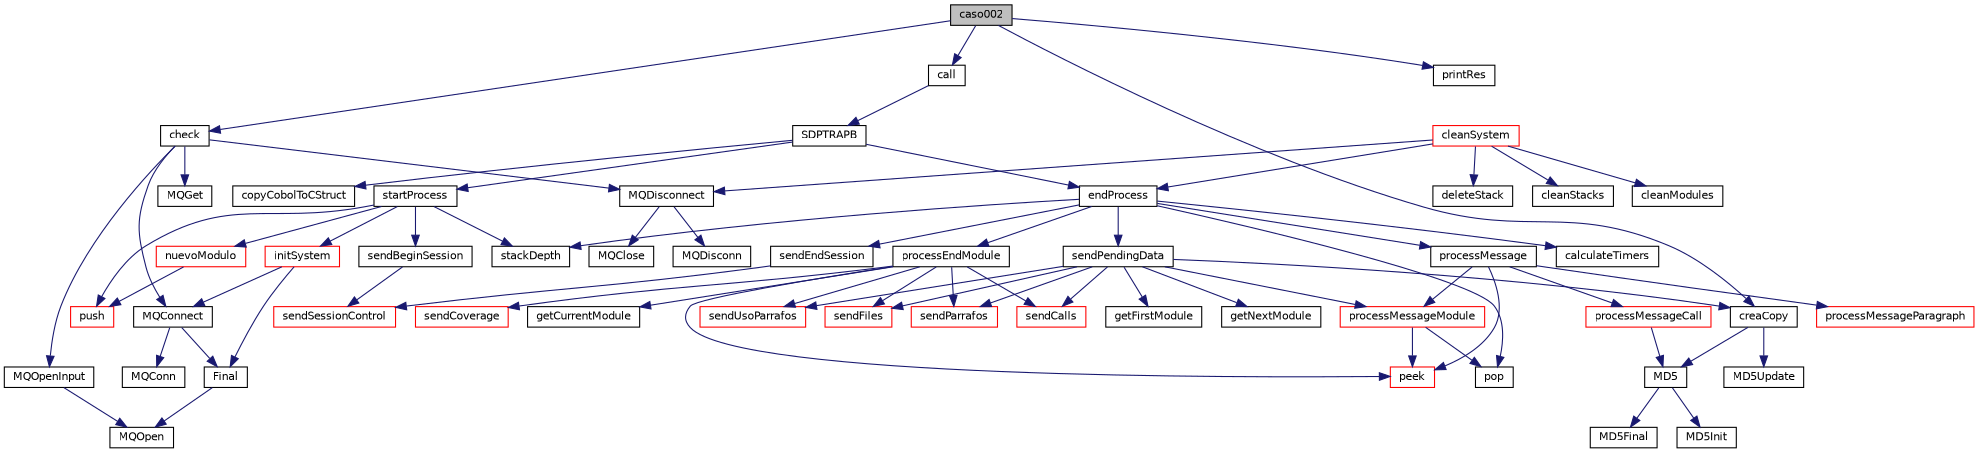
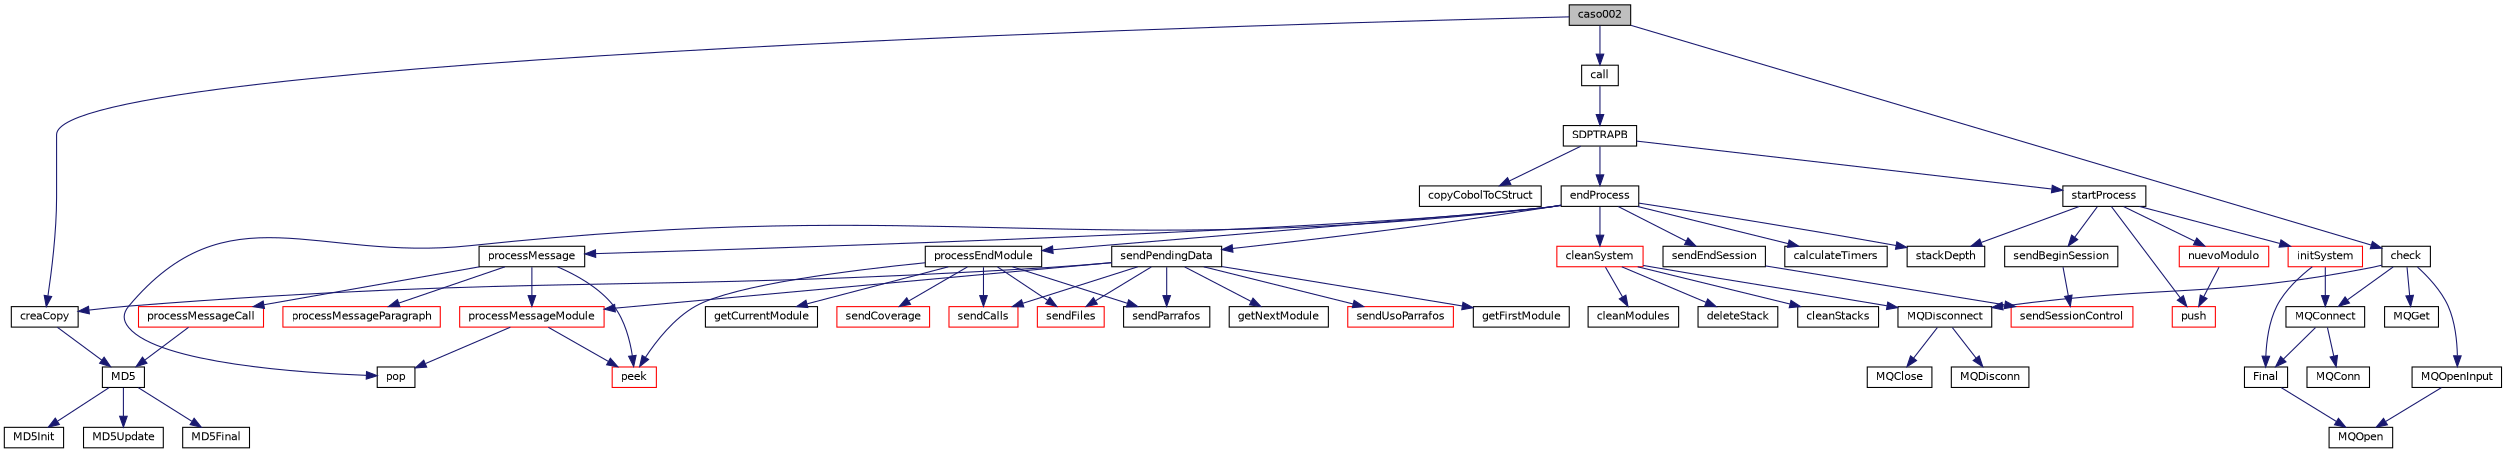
(1464, 75) -> none
(1287, 168) -> (1600, 221)
(857, 285) -> none
(954, 317) -> (1167, 317)
(1764, 342) -> (123, 402)
